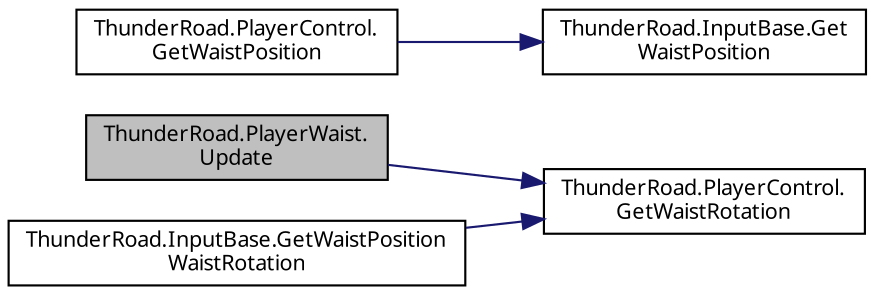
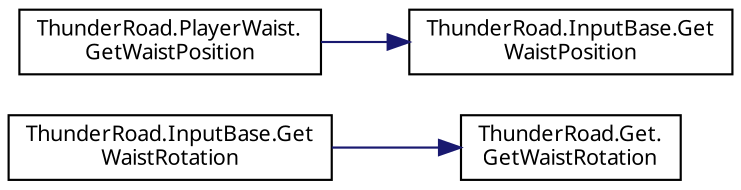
(237, 42) -> (170, 42)
(237, 148) -> none
(704, 201) -> (571, 148)
(237, 253) -> (170, 148)
